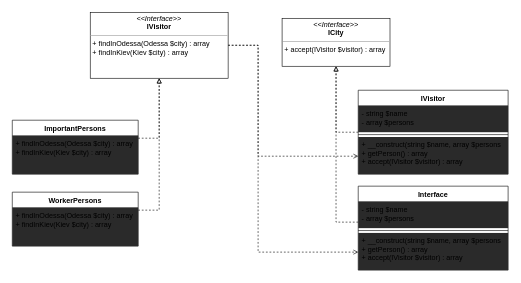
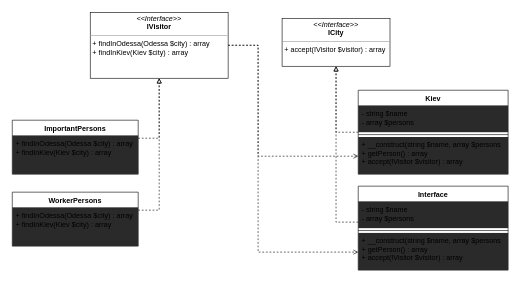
(433, 98) -> (433, 98)
